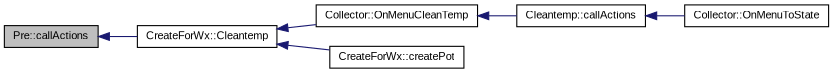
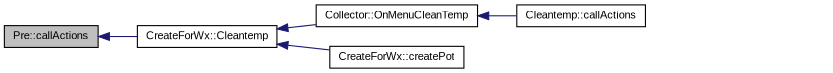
(757, 16) -> none
